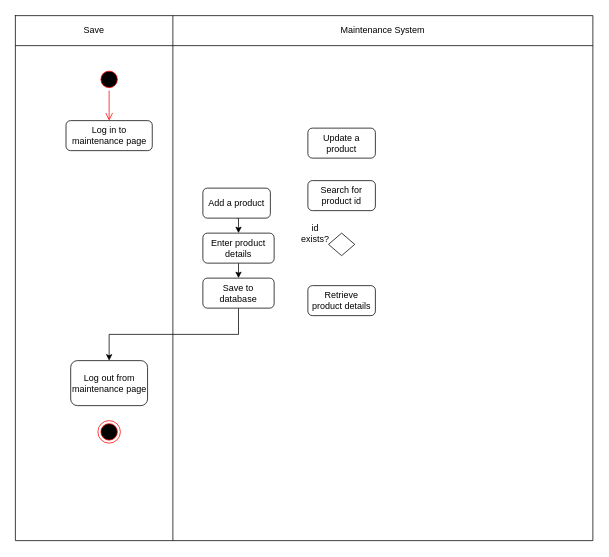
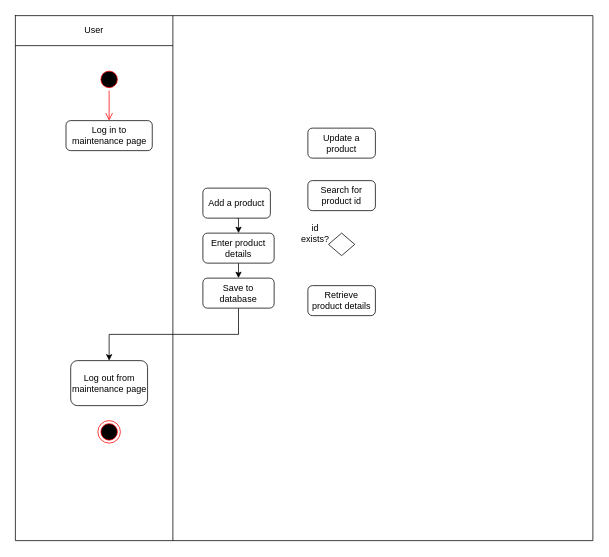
(94, 30) -> (94, 30)
(383, 30) -> none
